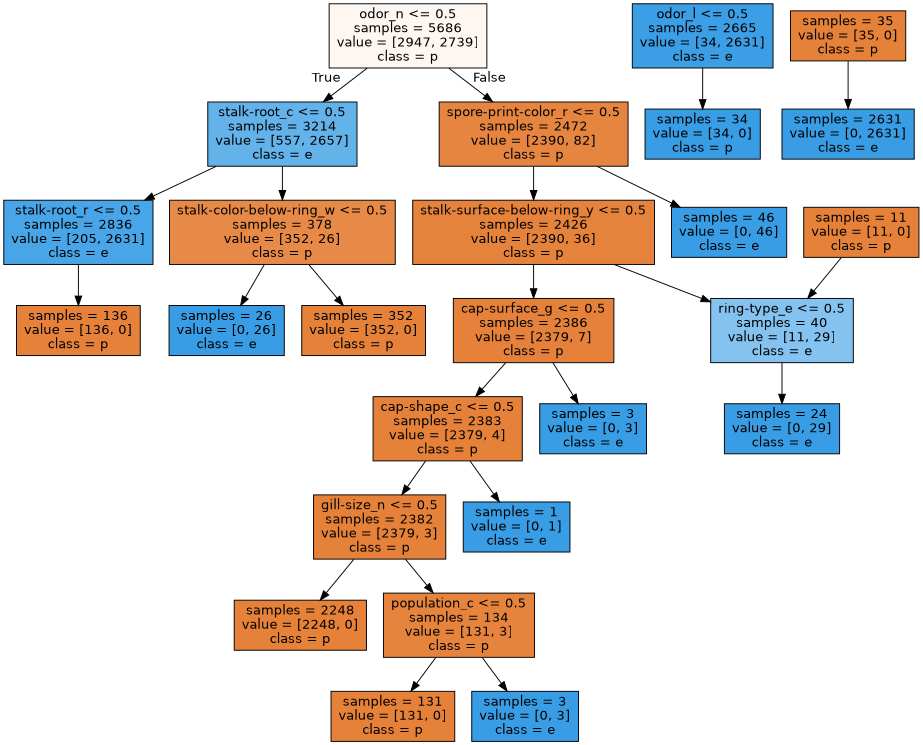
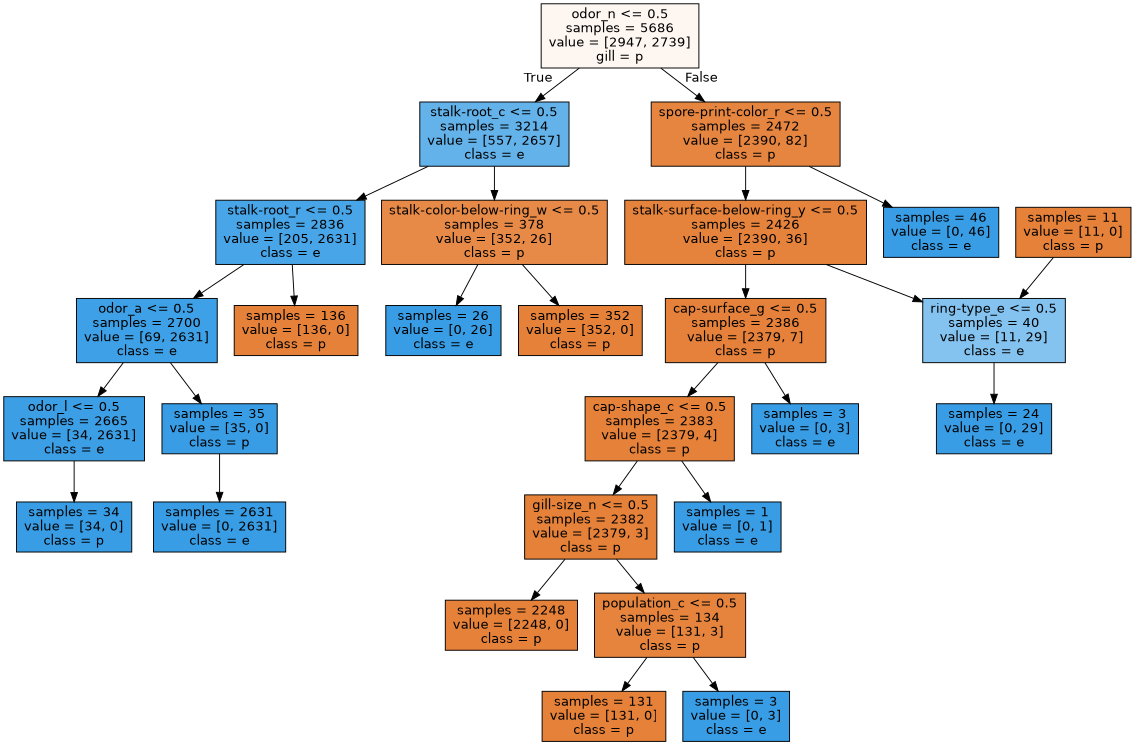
(408, 36) -> (620, 36)
(848, 36) -> (220, 429)
none -> (147, 331)
